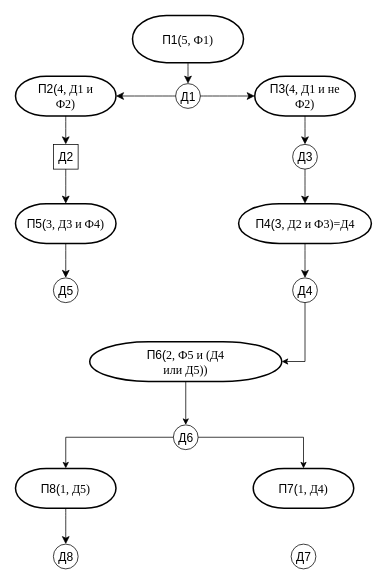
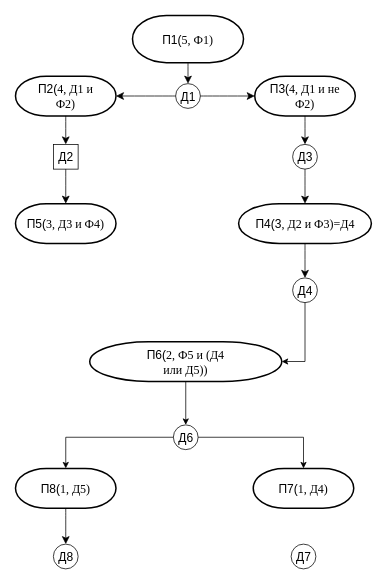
(66, 257) -> none
(66, 290) -> none
